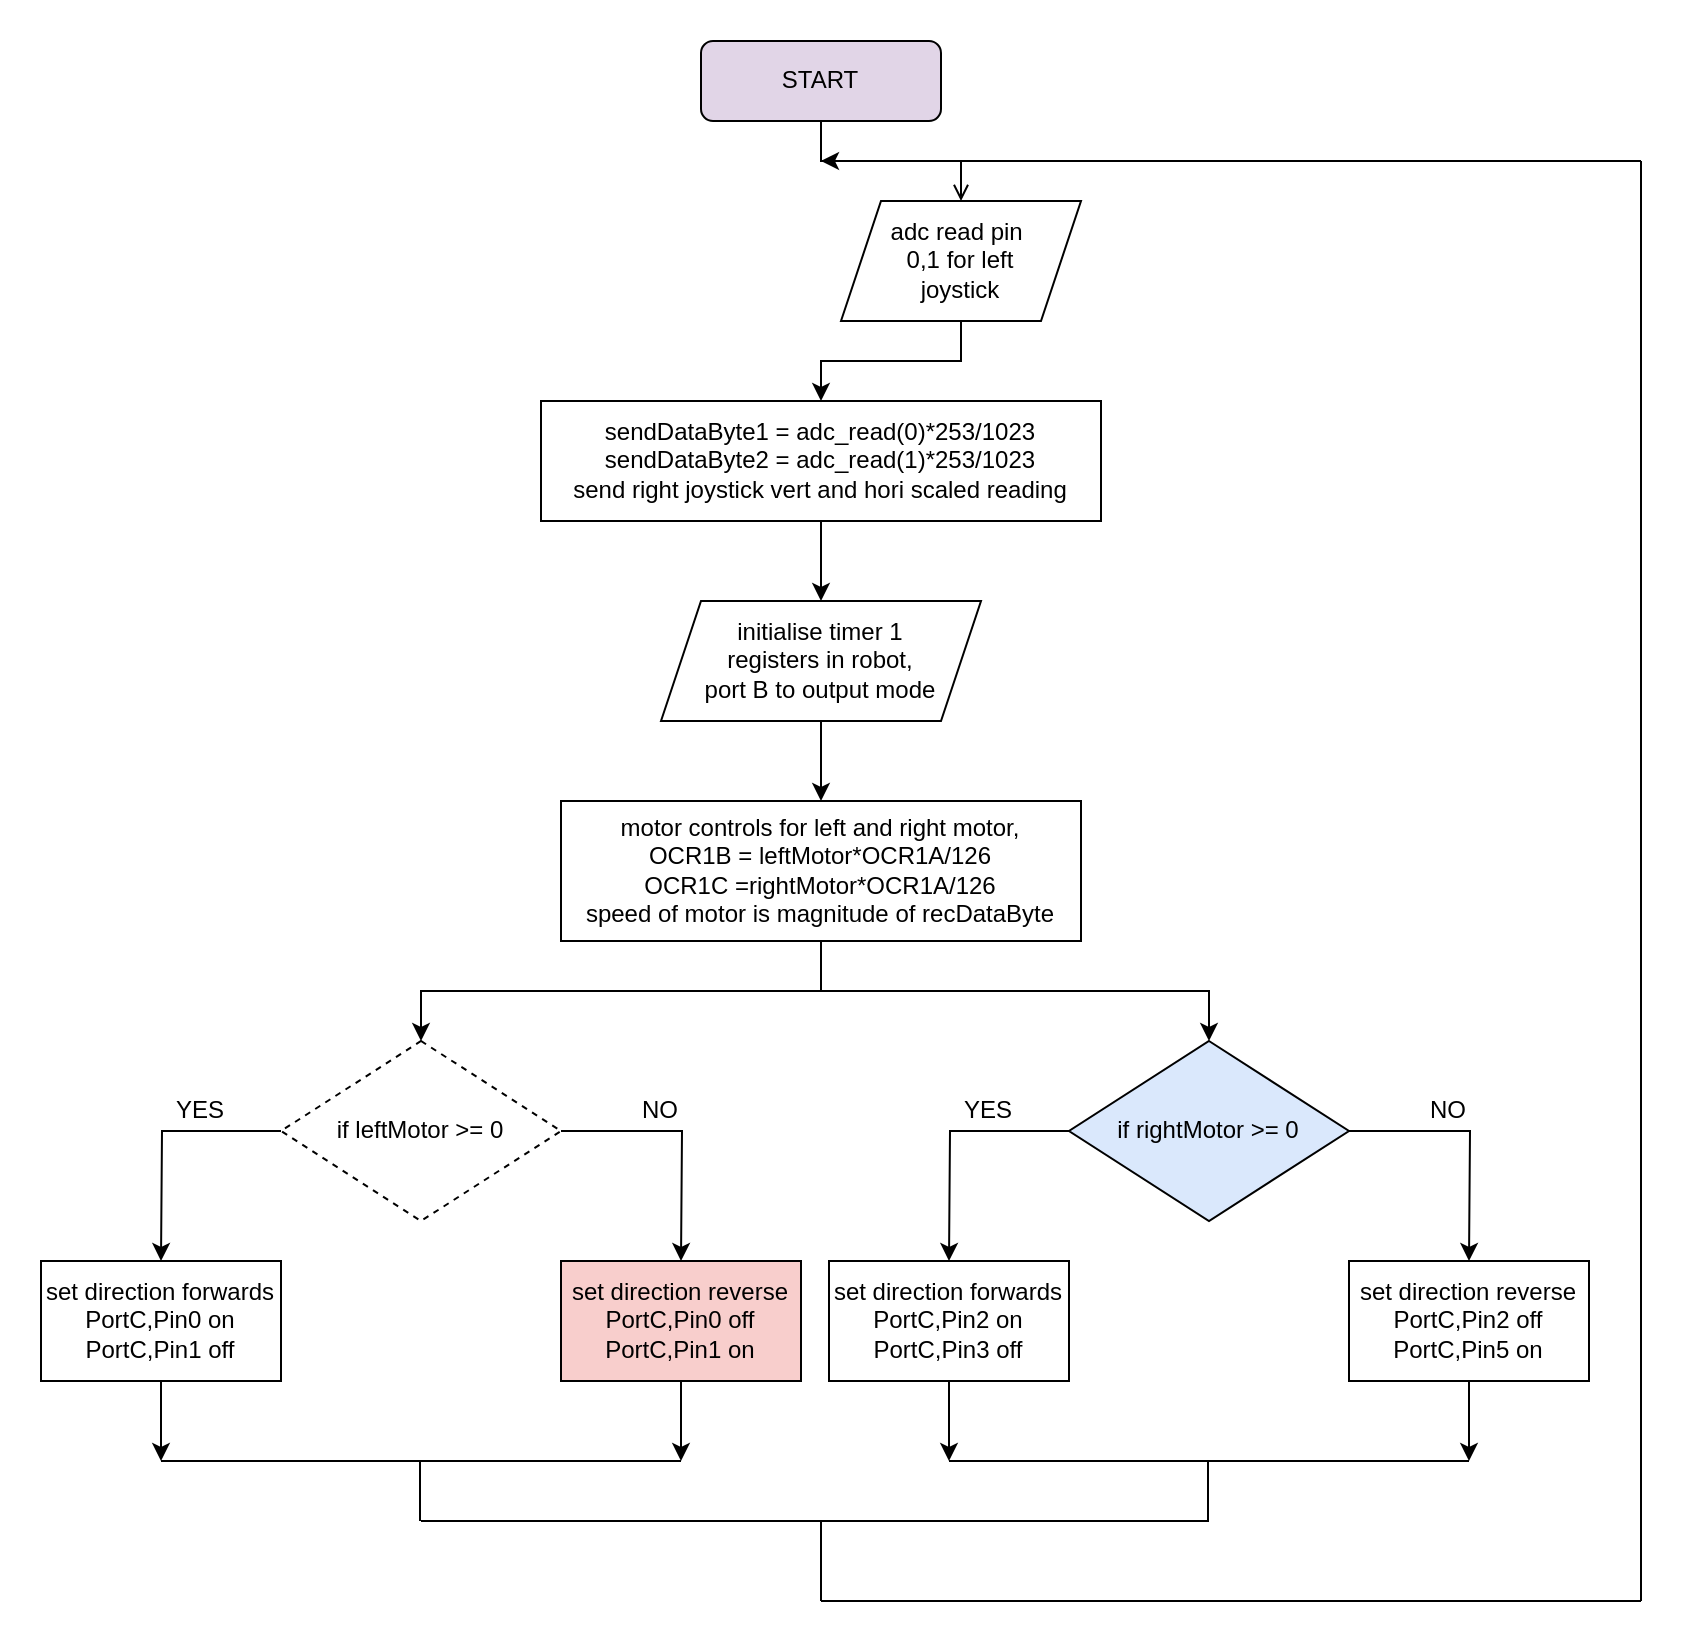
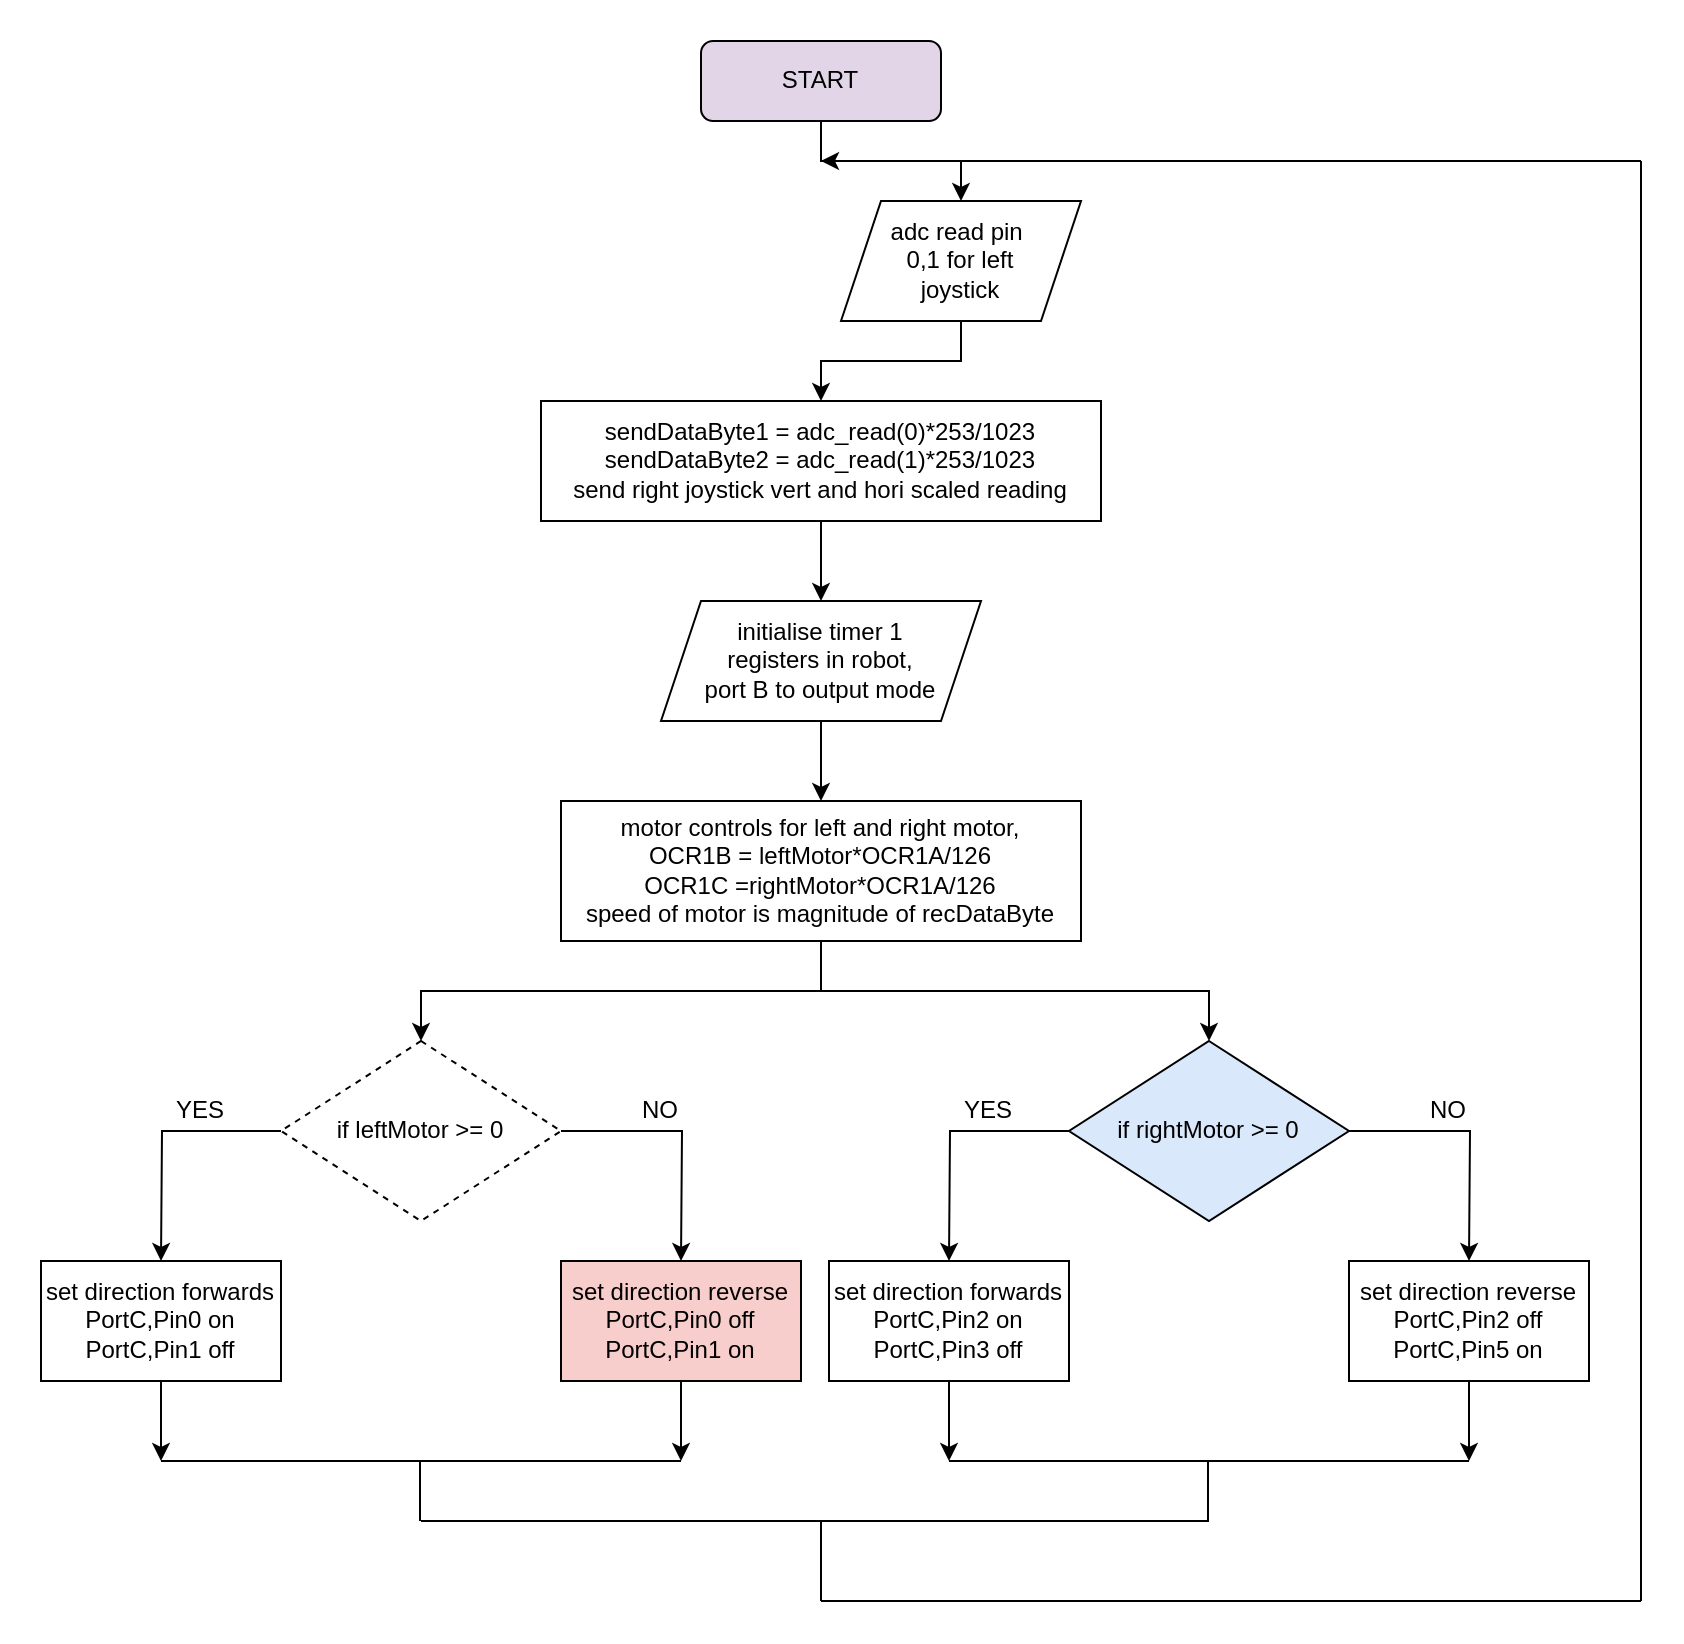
(961, 189) -> (961, 186)
